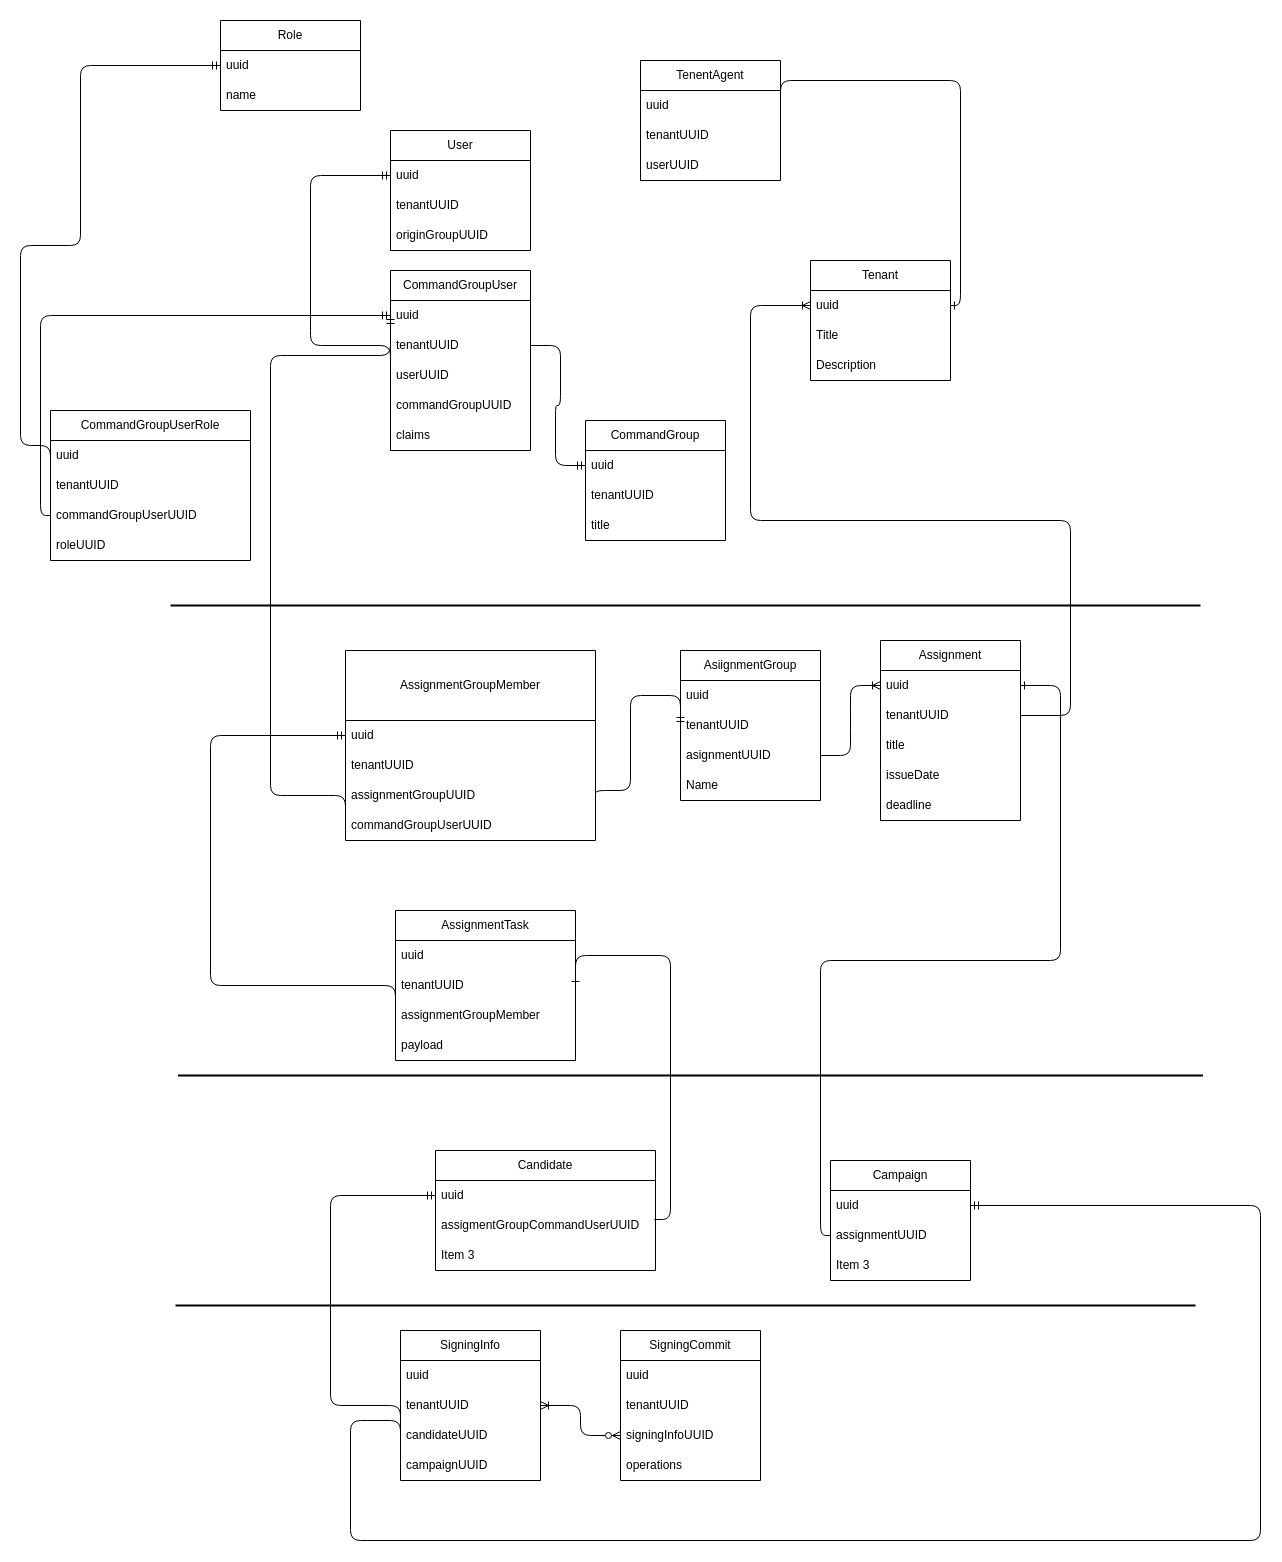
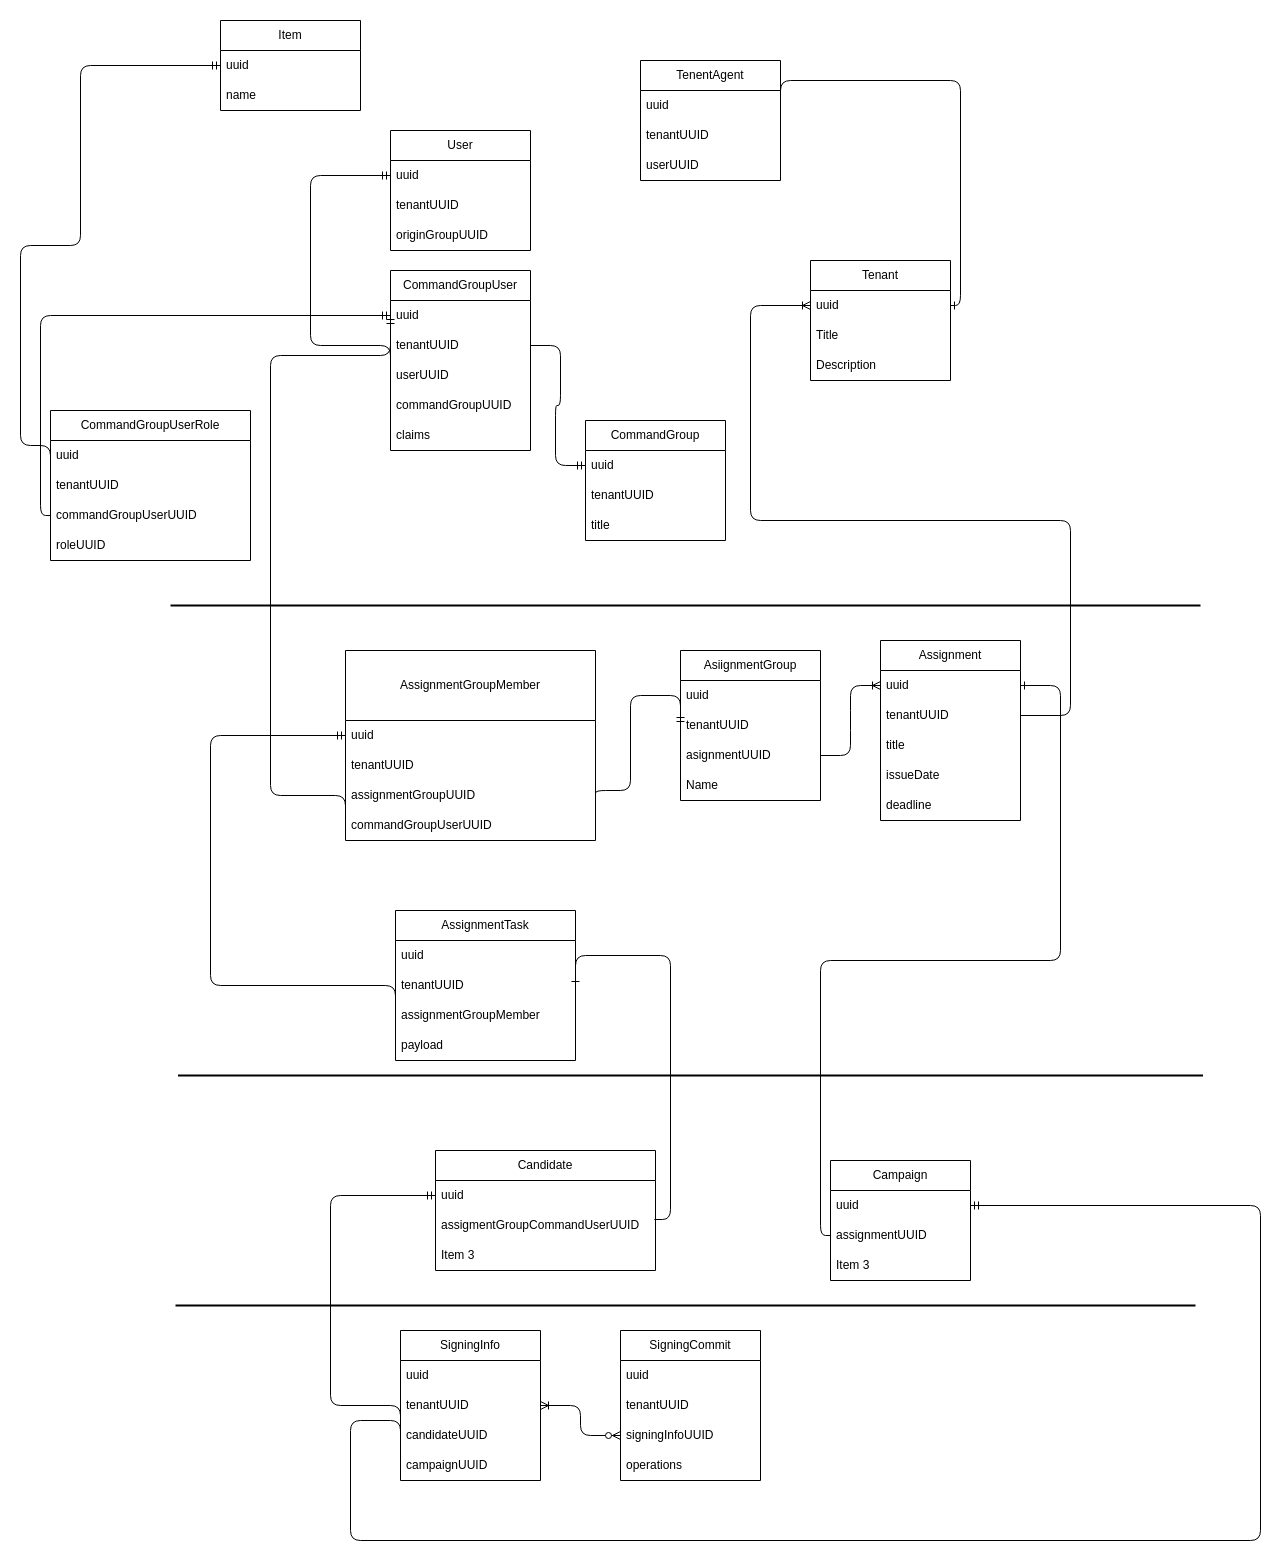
(291, 36) -> (291, 36)
